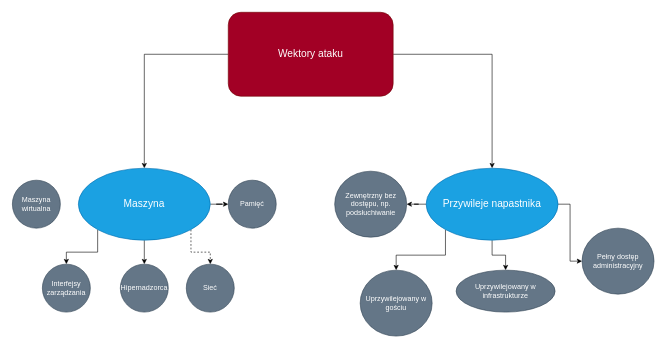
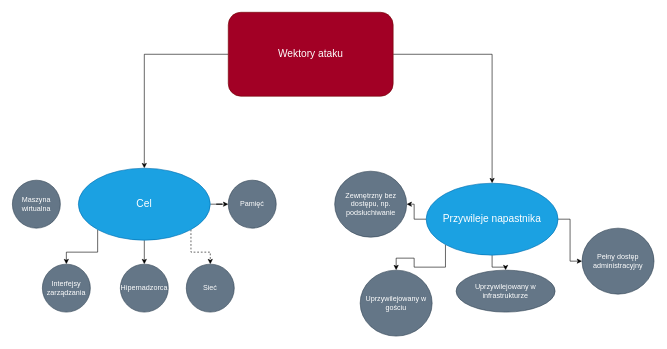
(144, 204) -> (144, 204)
(492, 204) -> (492, 219)
